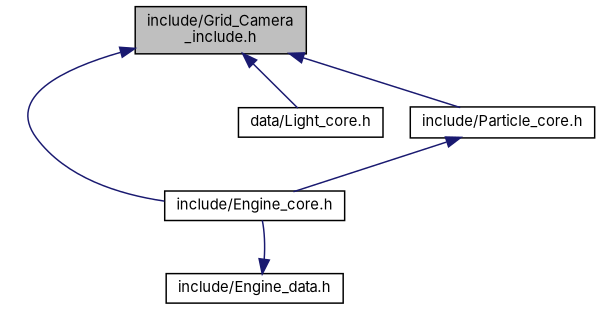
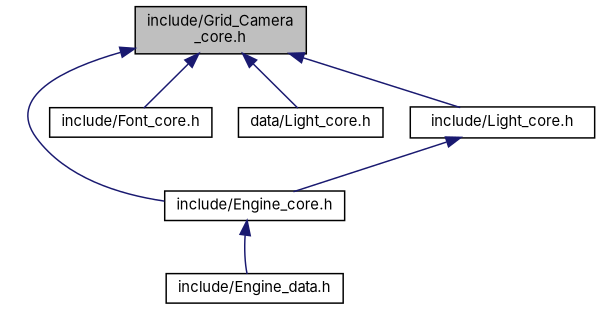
(221, 30) -> (221, 30)
none -> (131, 122)
(502, 122) -> (502, 122)
(264, 240) -> (245, 255)
